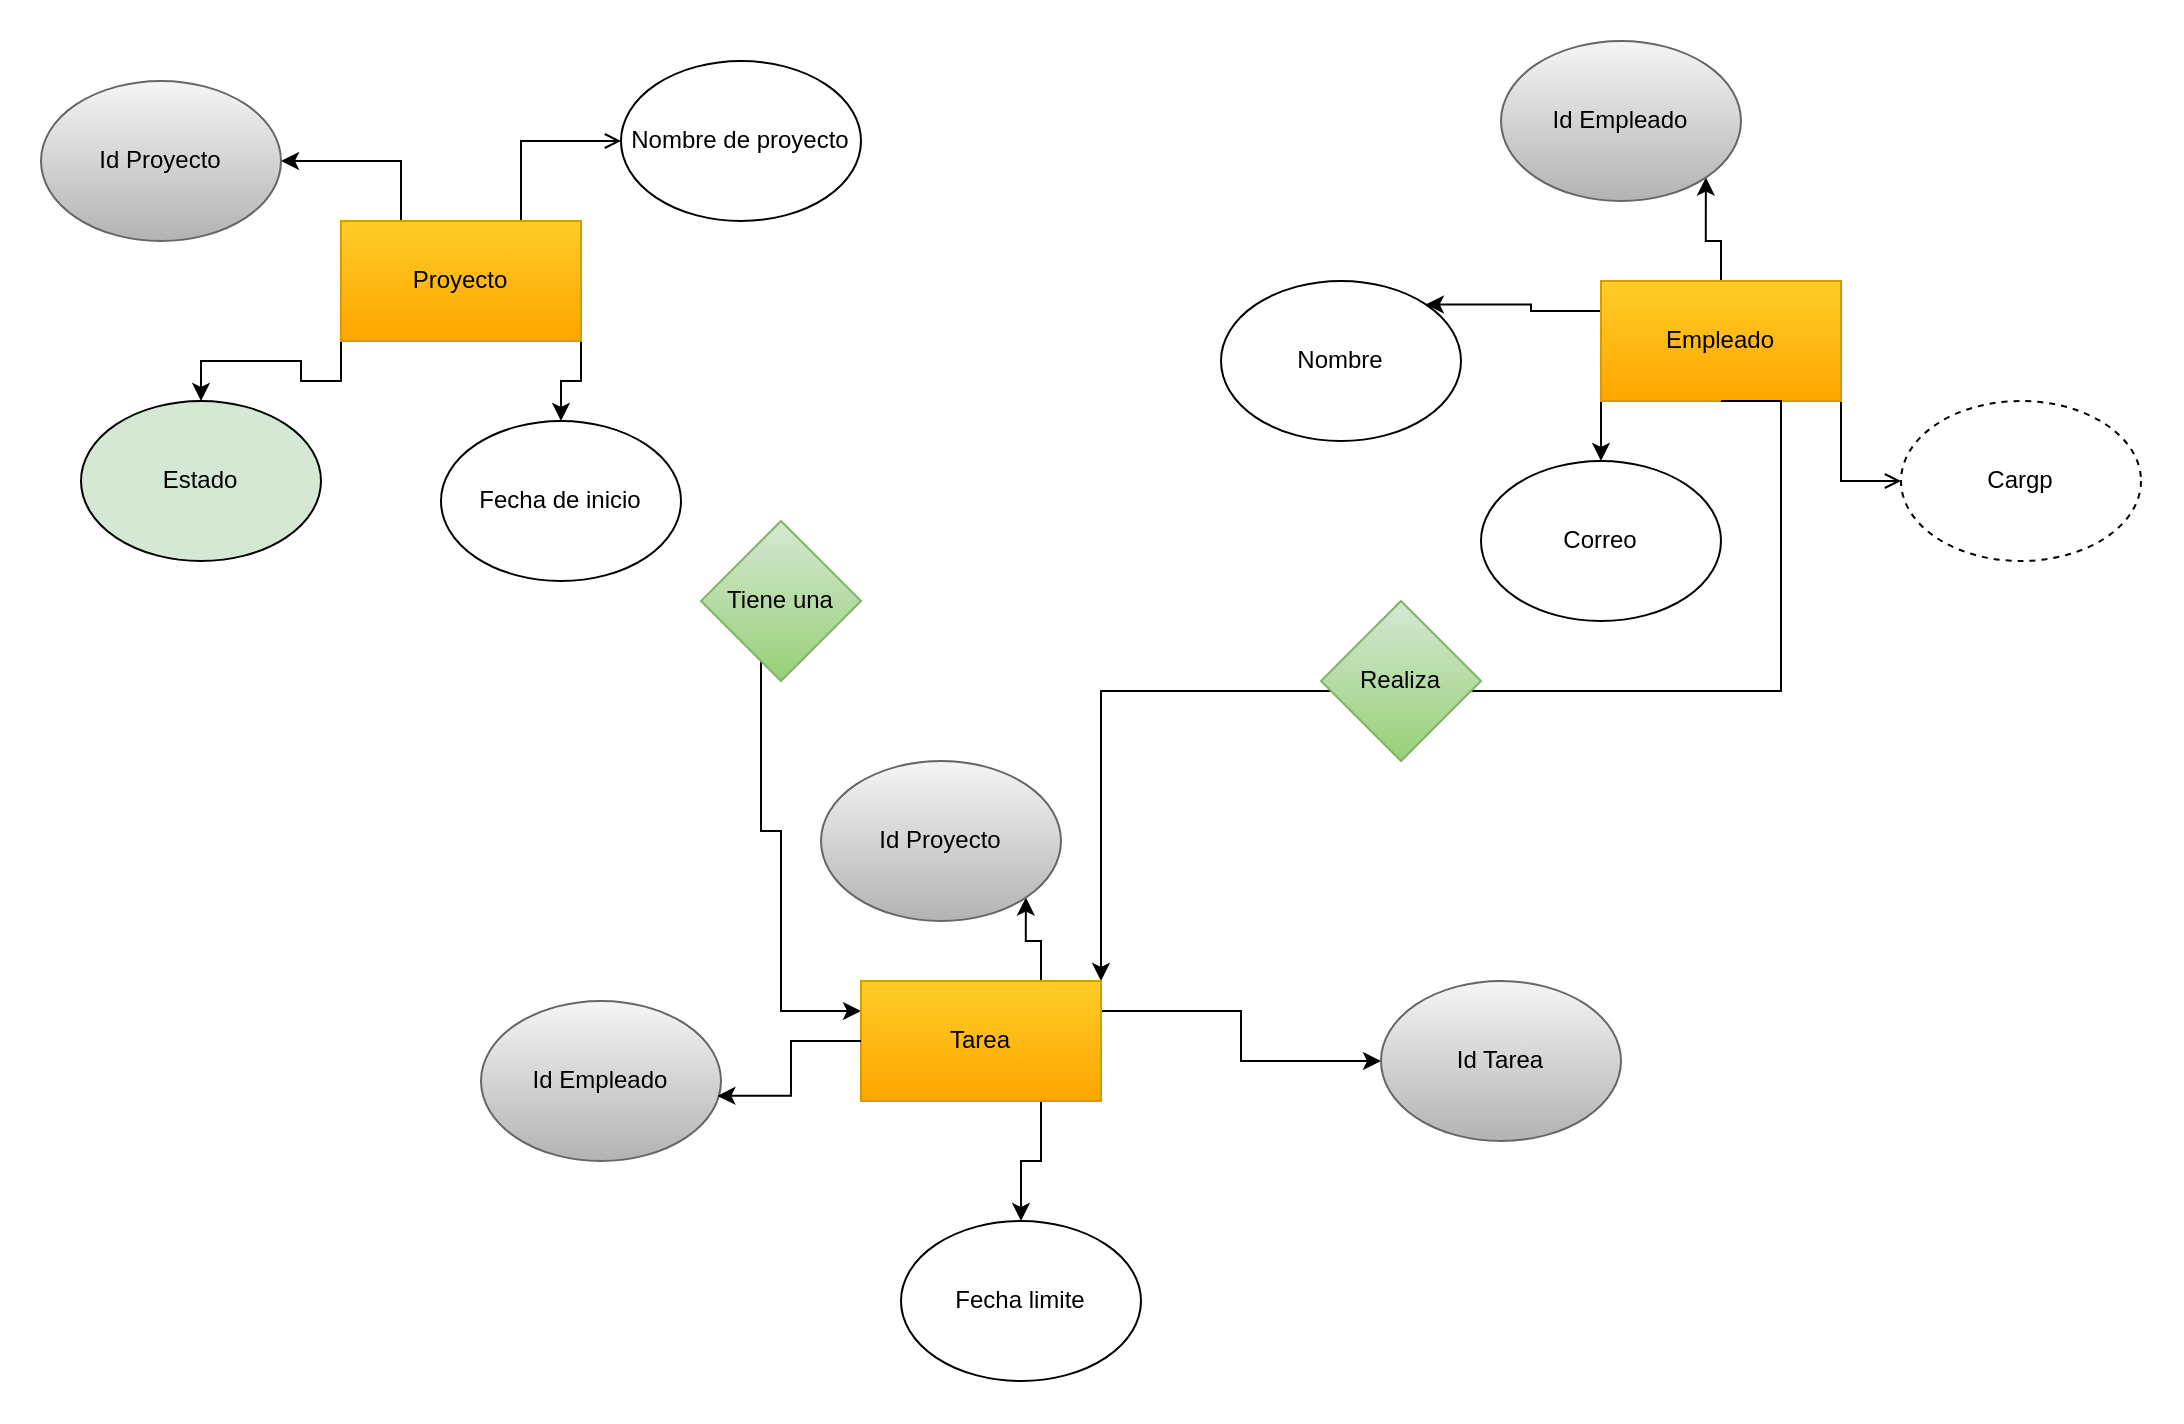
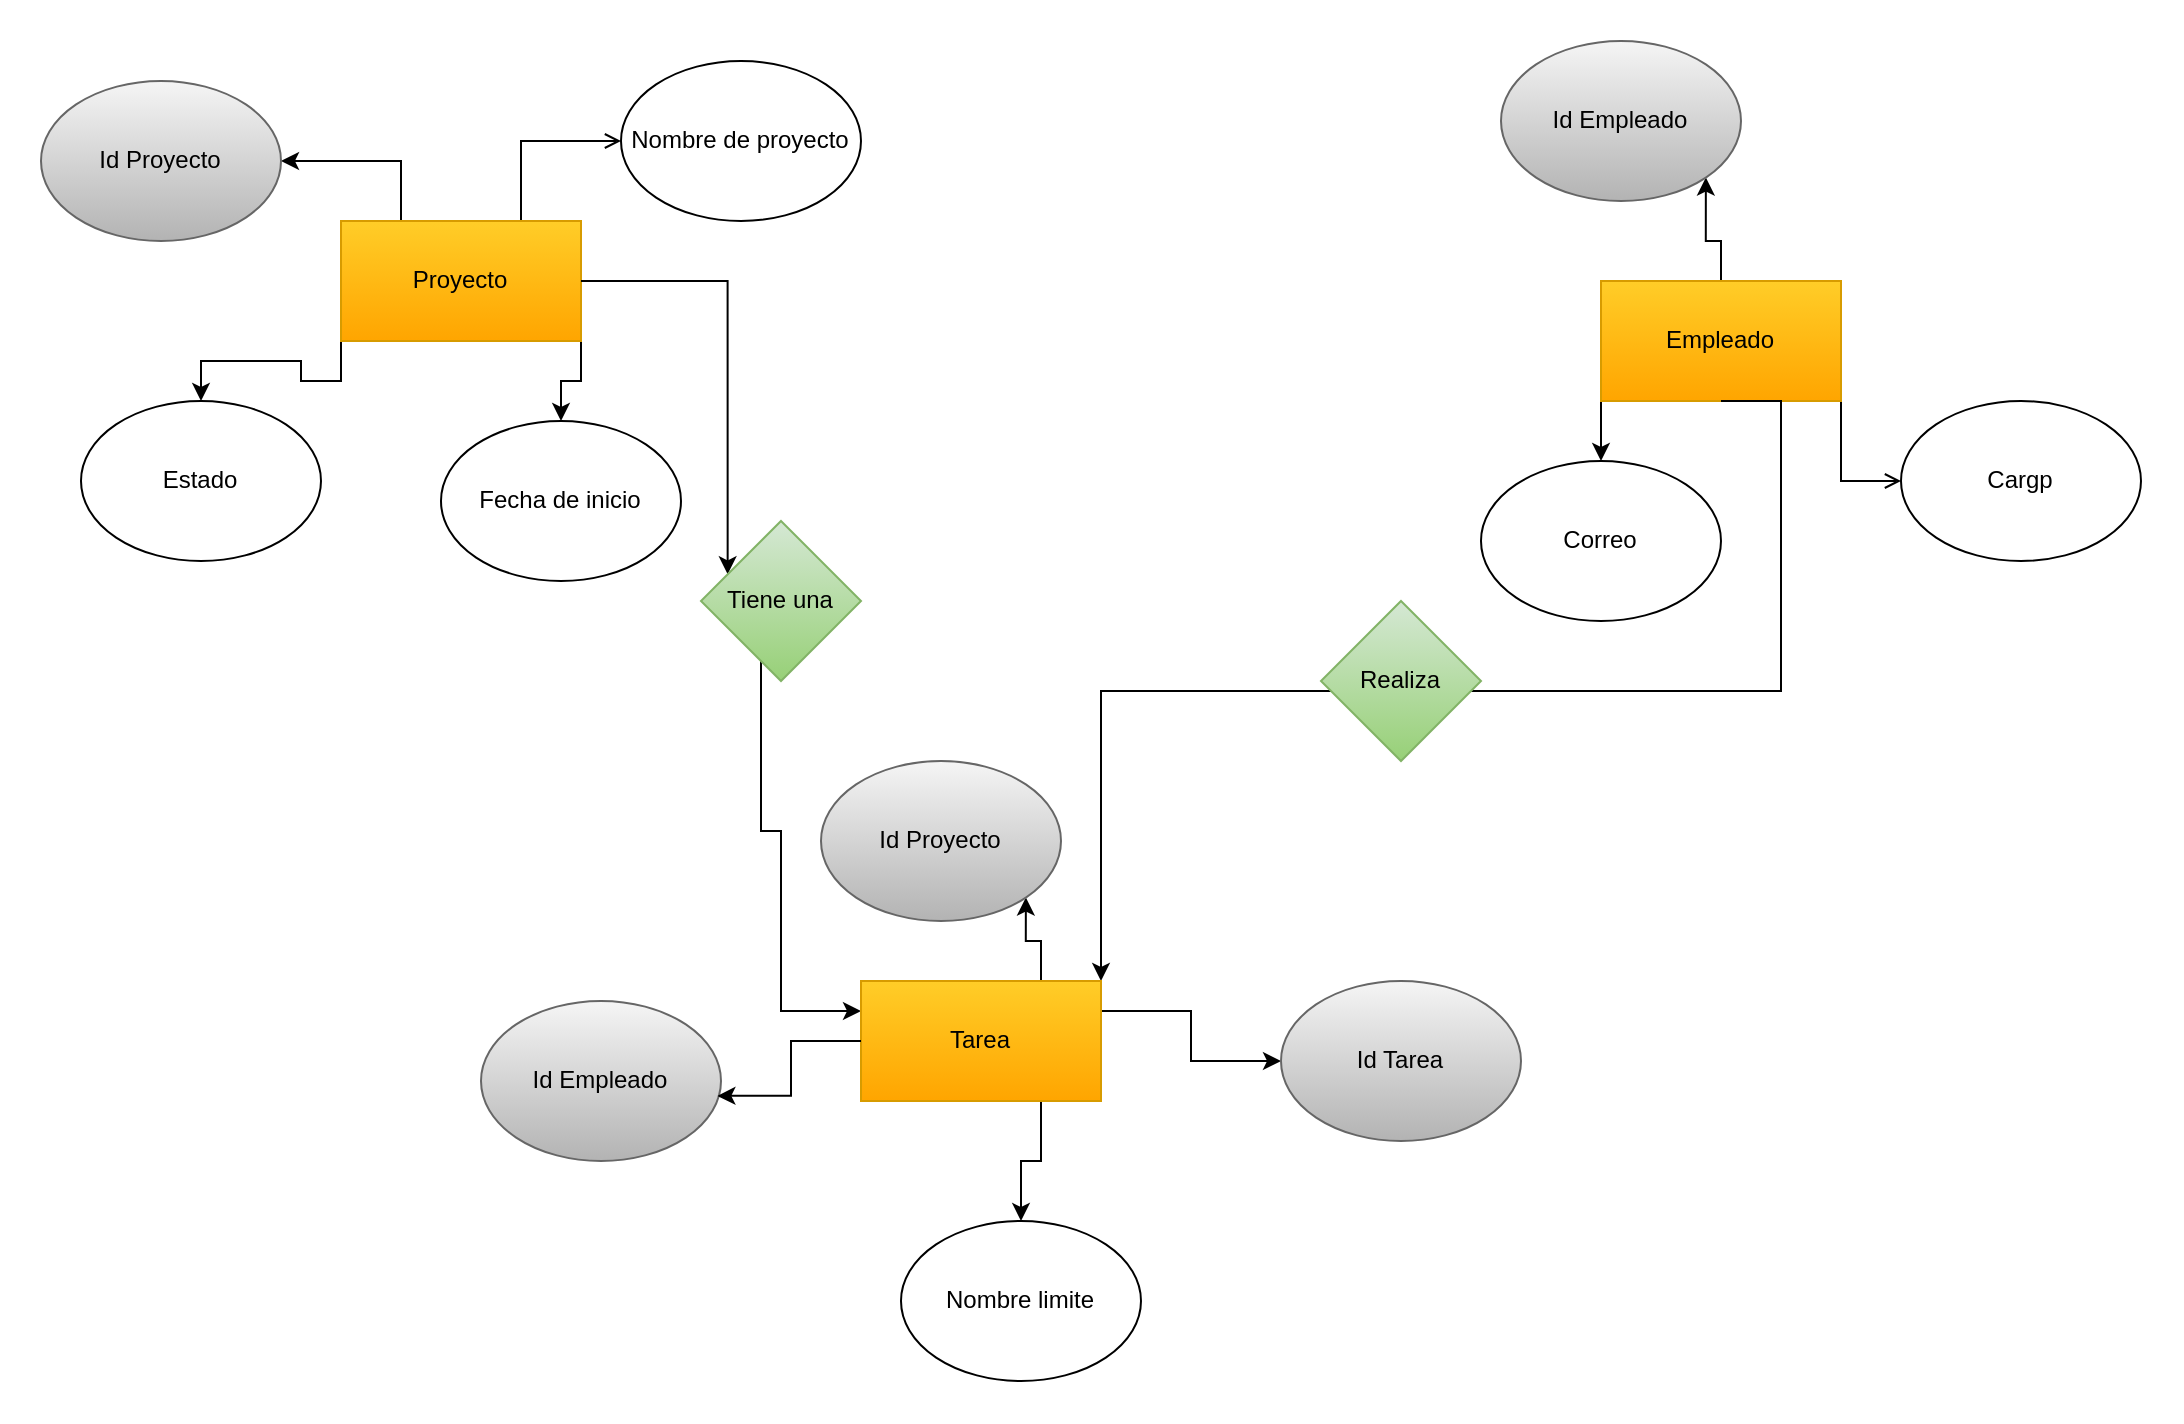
(1523, 304) -> none
none -> (728, 348)
(1341, 361) -> none
(201, 481) -> (201, 481)
(2021, 481) -> (2021, 481)
(1501, 1061) -> (1401, 1061)
(1021, 1301) -> (1021, 1301)
